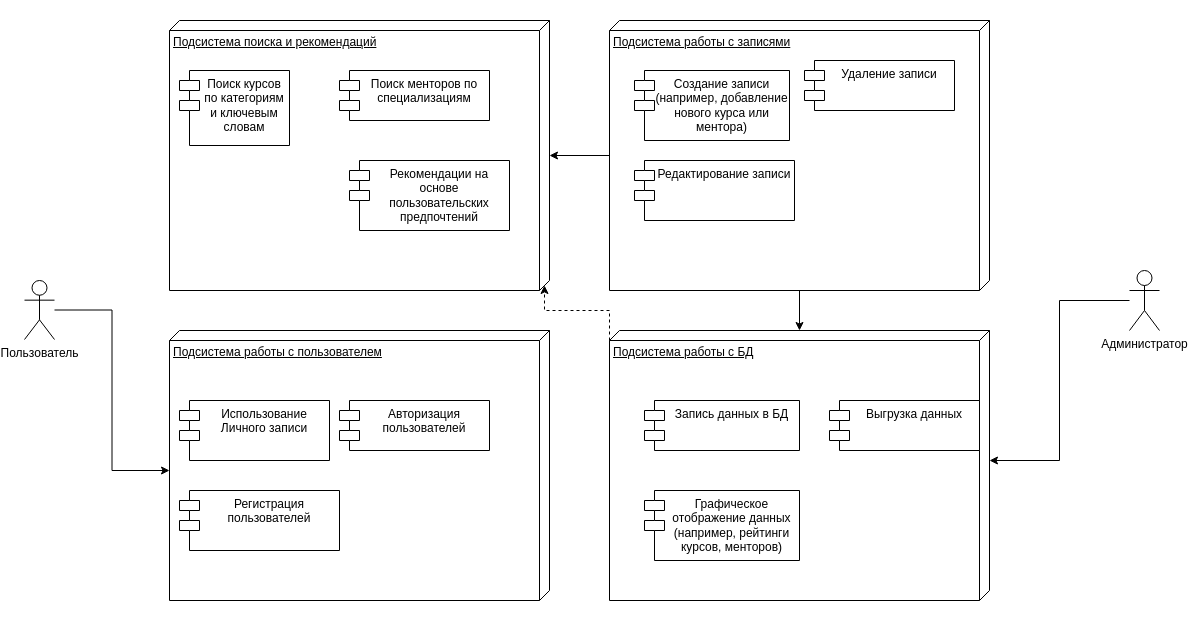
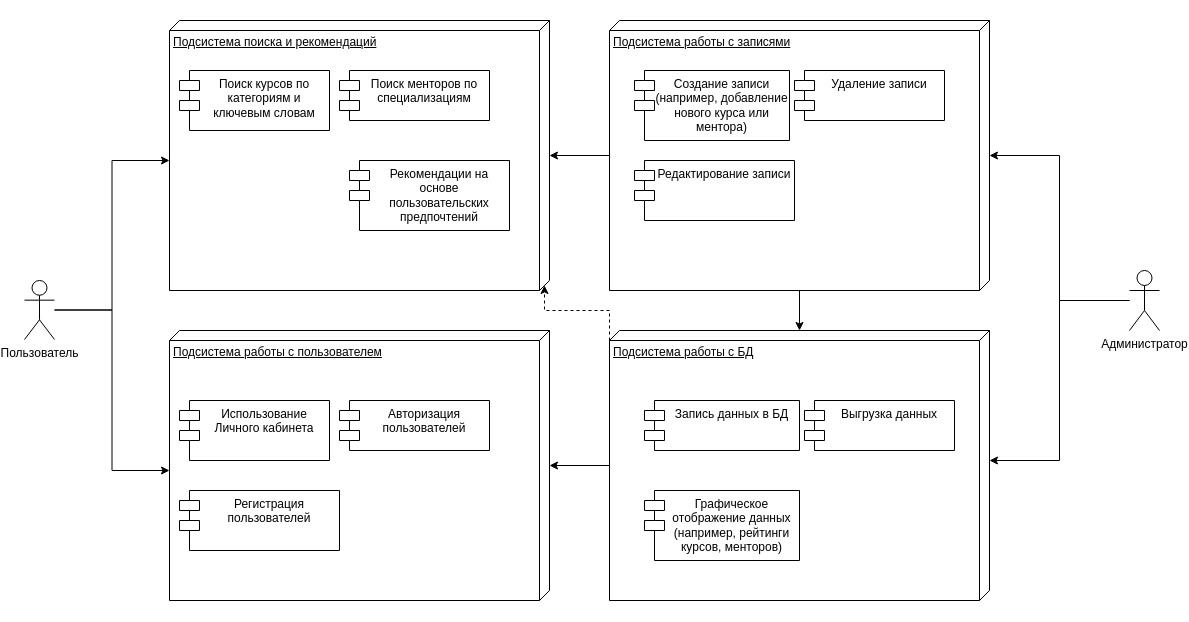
(880, 86) -> (870, 96)
(235, 108) -> (255, 101)
none -> (1060, 196)
none -> (112, 209)
(265, 422) -> (265, 422)
(905, 426) -> (880, 426)
none -> (583, 466)
